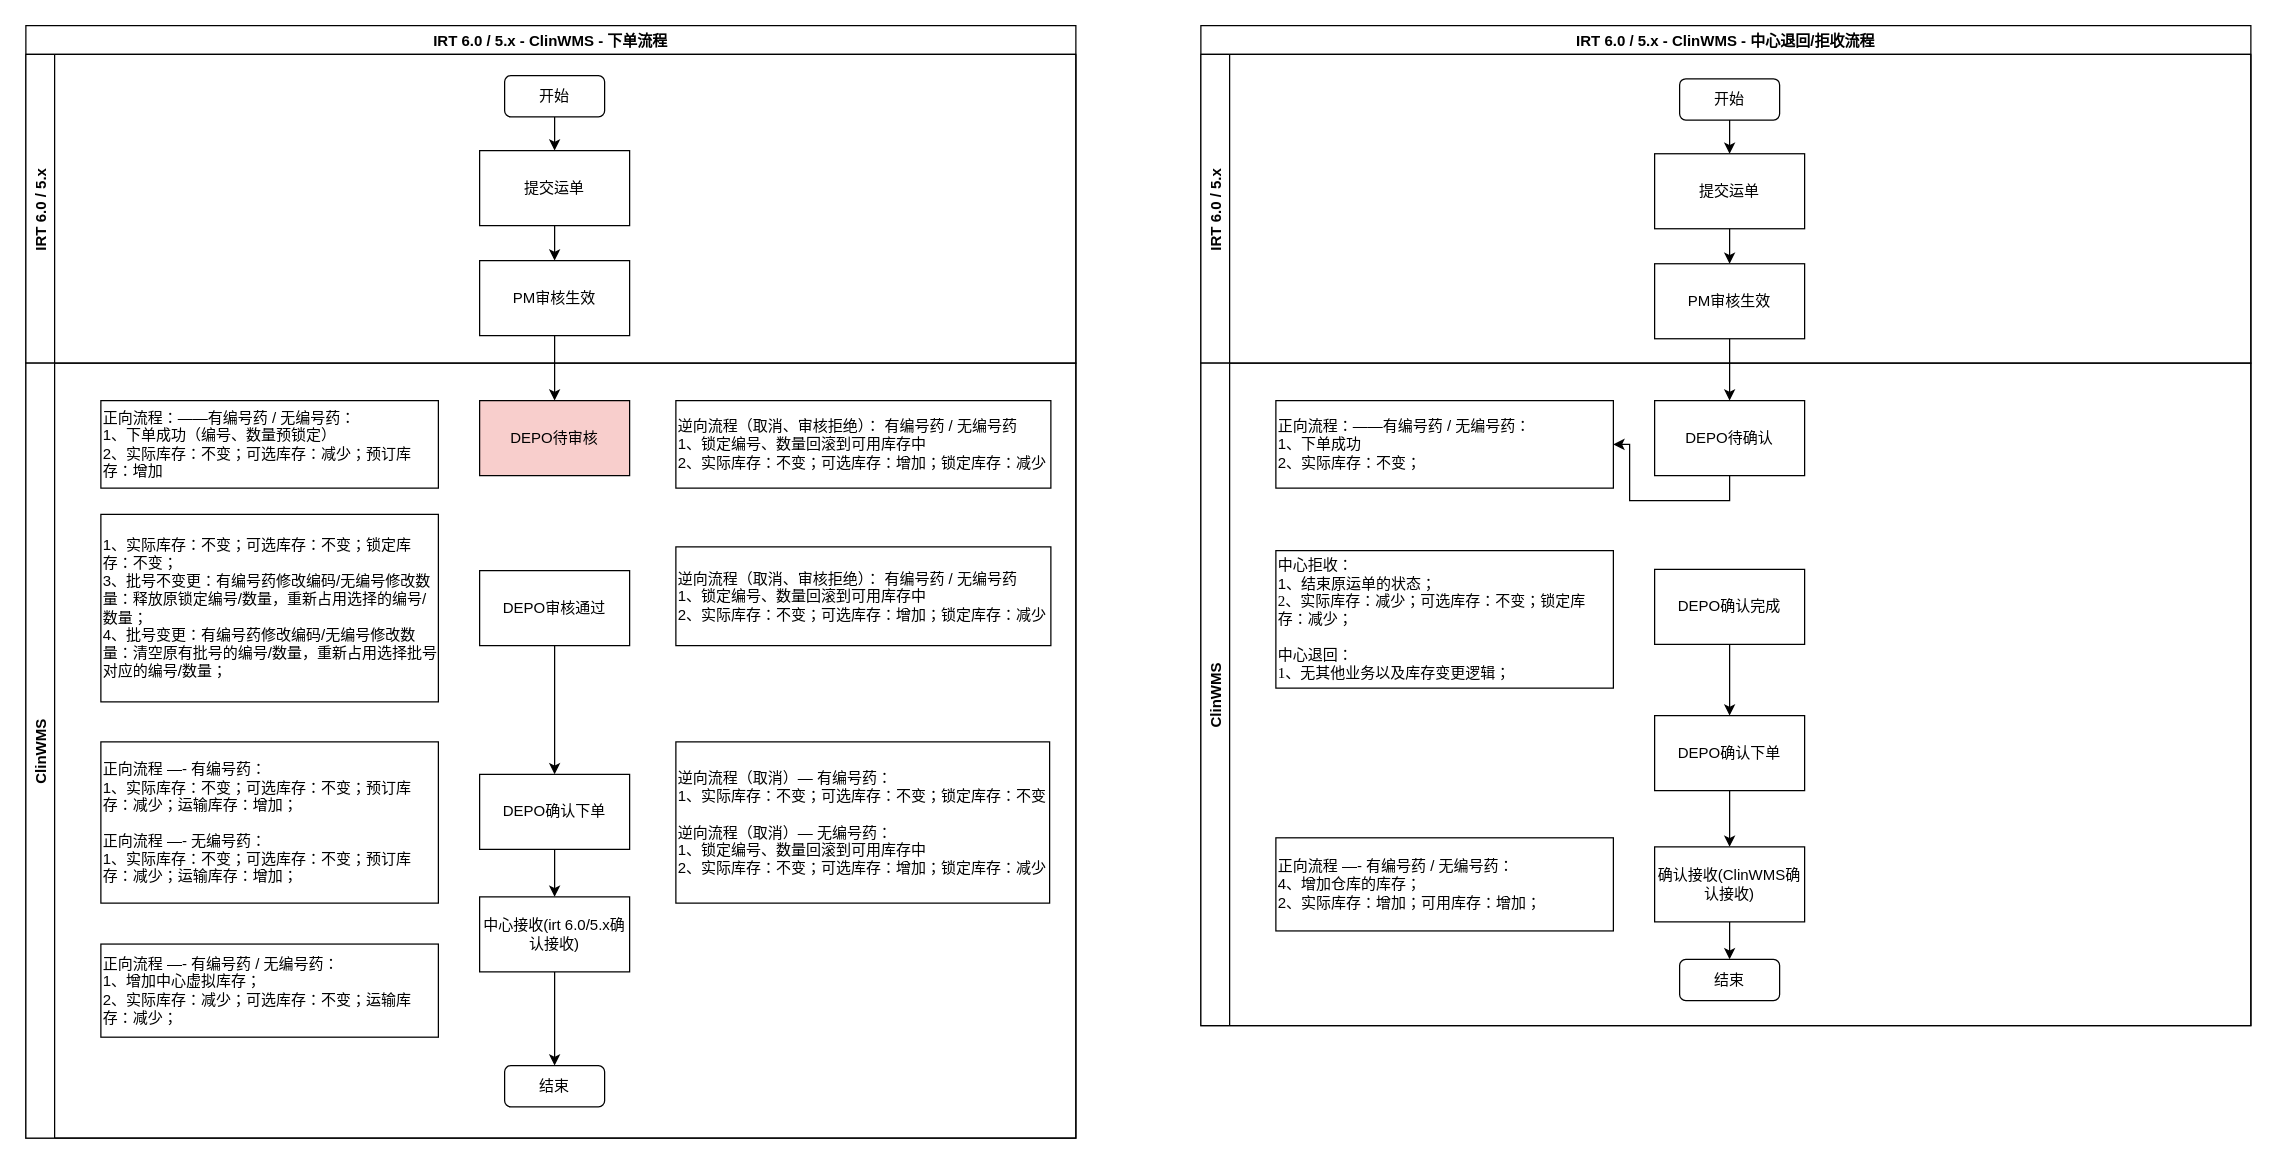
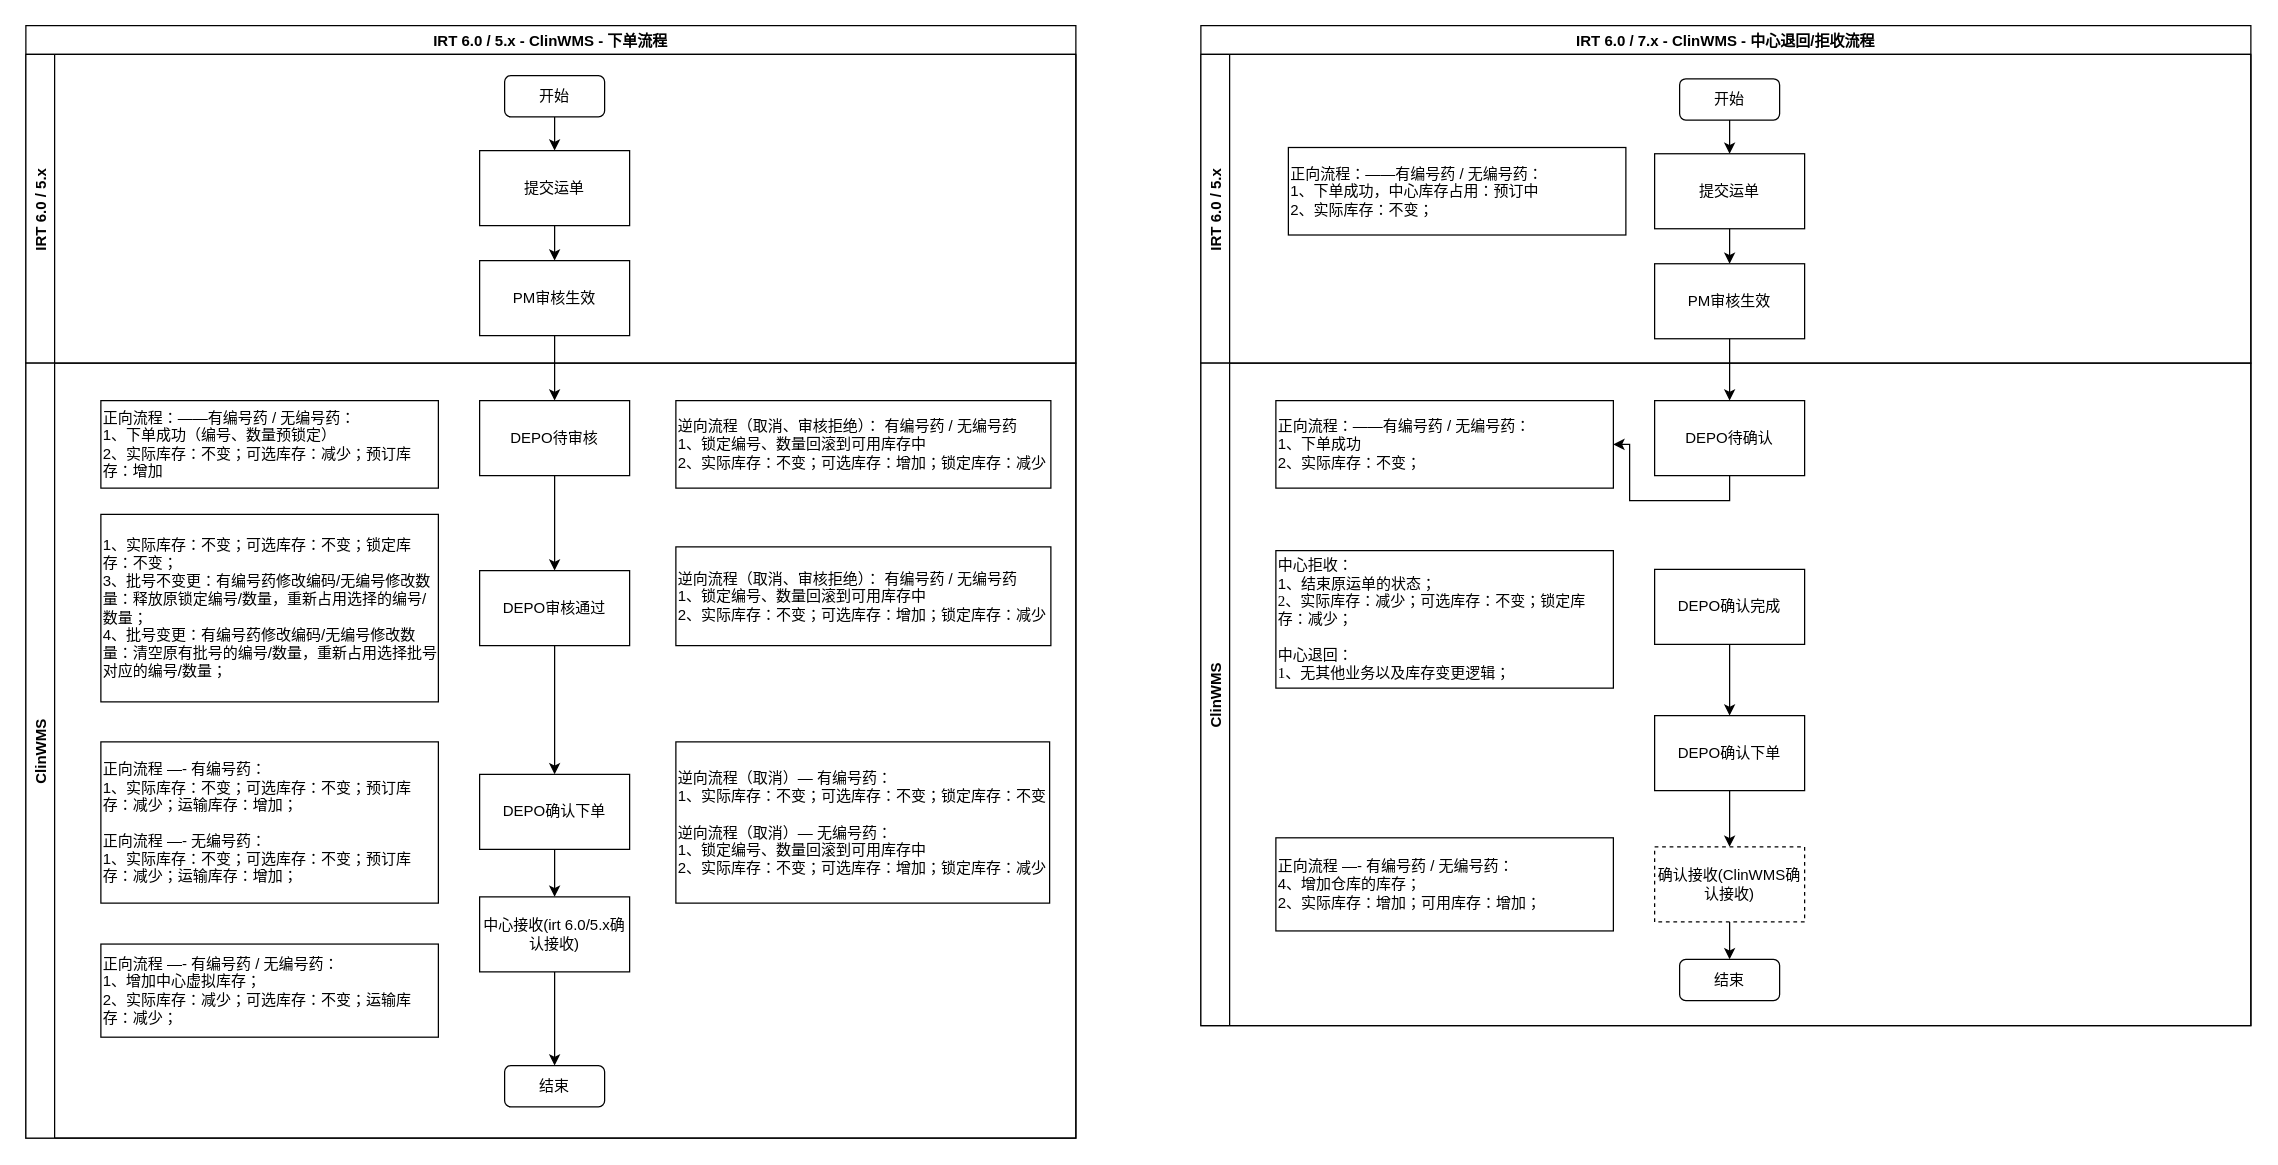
(1725, 41) -> (1725, 41)
none -> (1457, 191)
(554, 438) -> (554, 438)
none -> (554, 519)
(1729, 884) -> (1729, 884)
